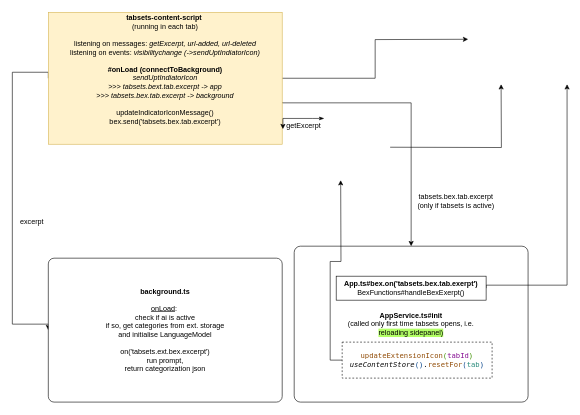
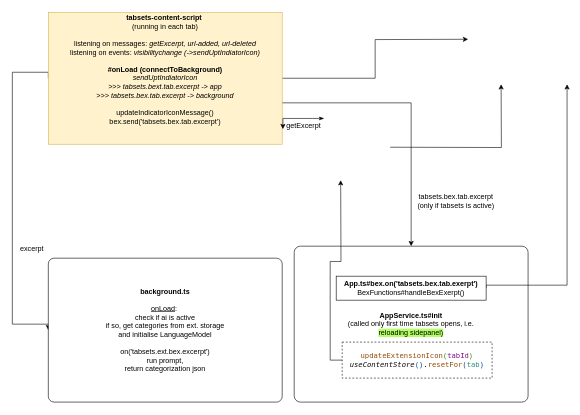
(32, 222) -> (32, 249)
